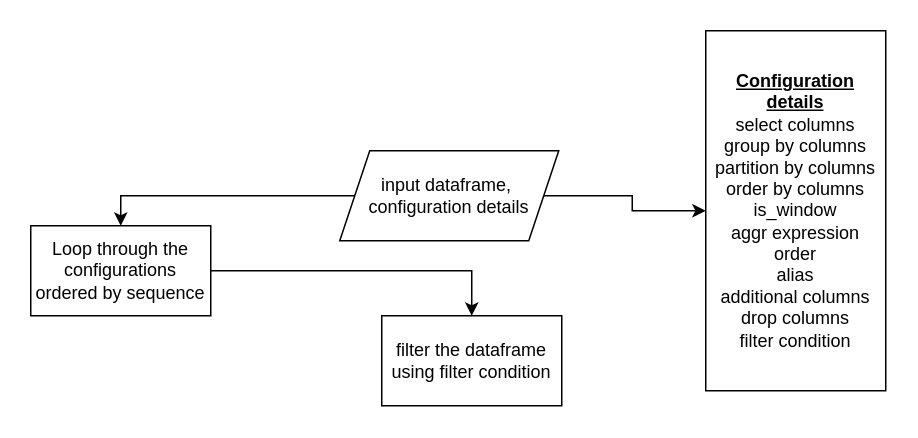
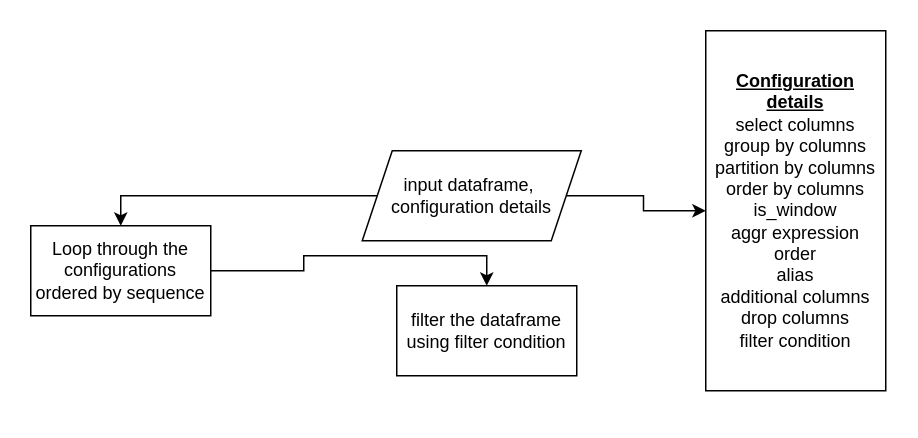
(449, 196) -> (472, 196)
(472, 361) -> (487, 331)
